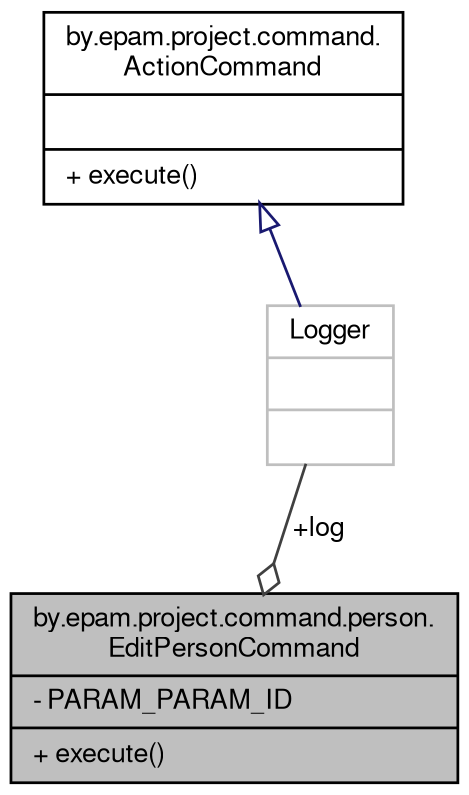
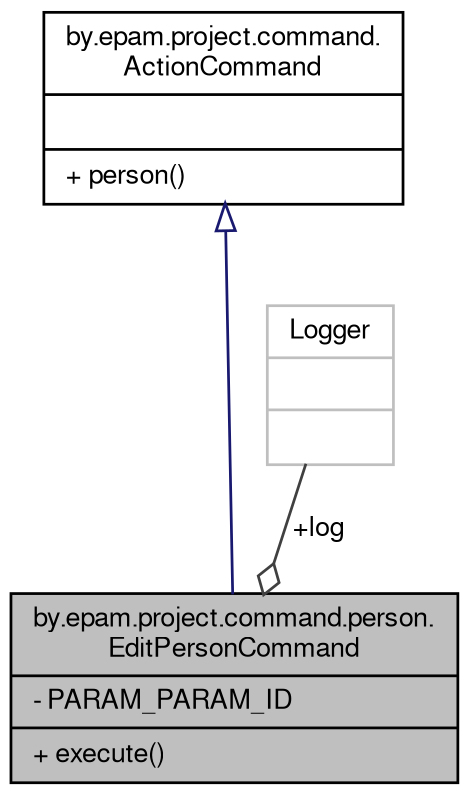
(133, 175) -> (126, 175)
(285, 268) -> (229, 413)
